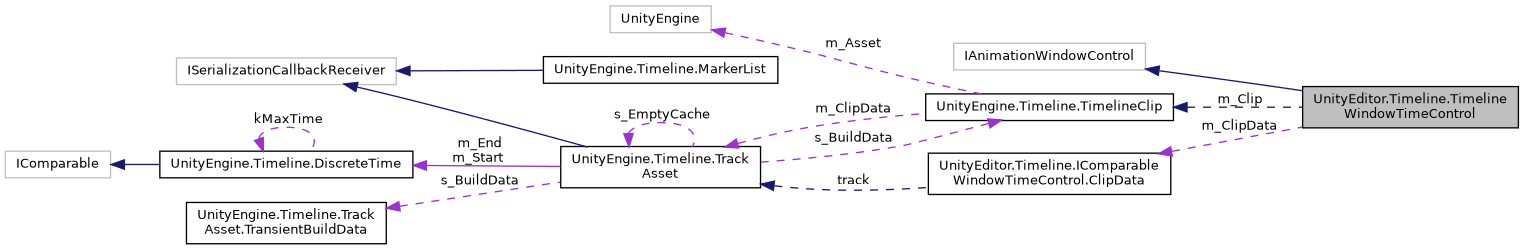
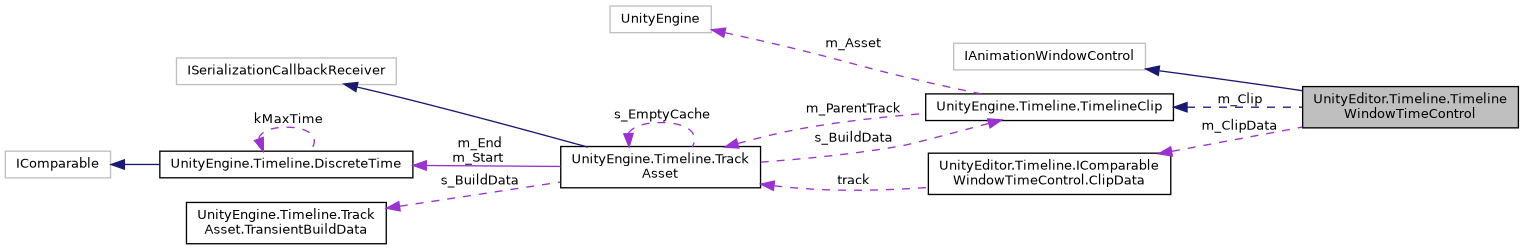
(661, 70) -> none
(852, 109) -> (852, 109)
(851, 190) -> (851, 190)
